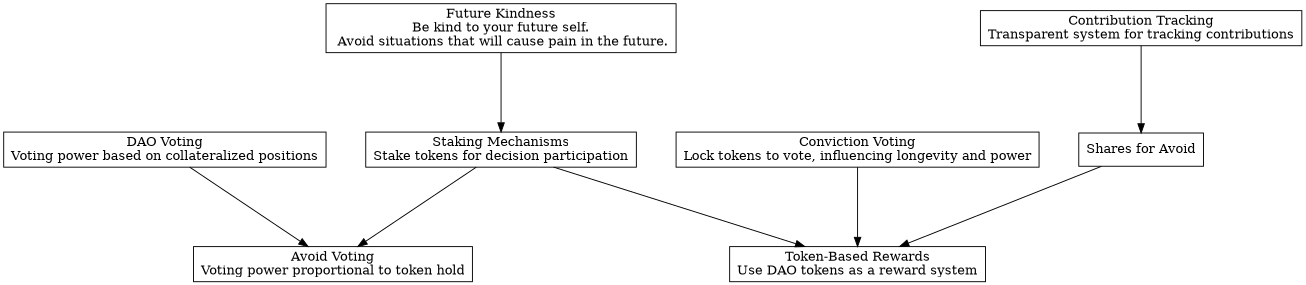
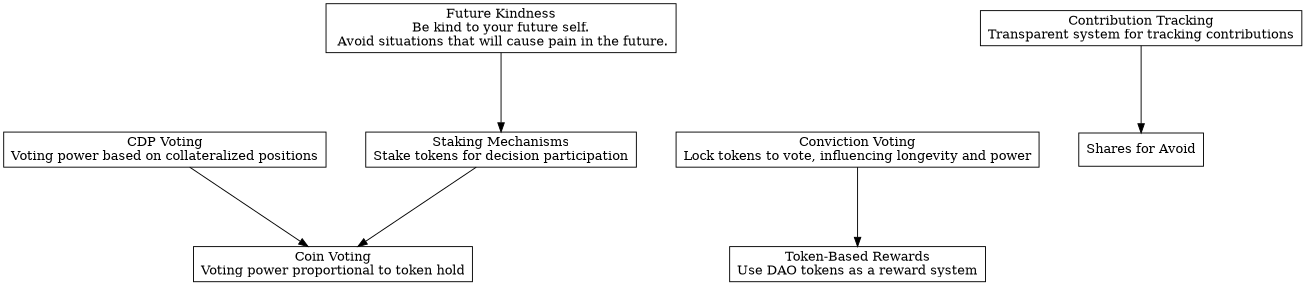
(165, 150) -> (165, 150)
(675, 205) -> none
(1005, 205) -> none
(333, 264) -> (333, 264)
